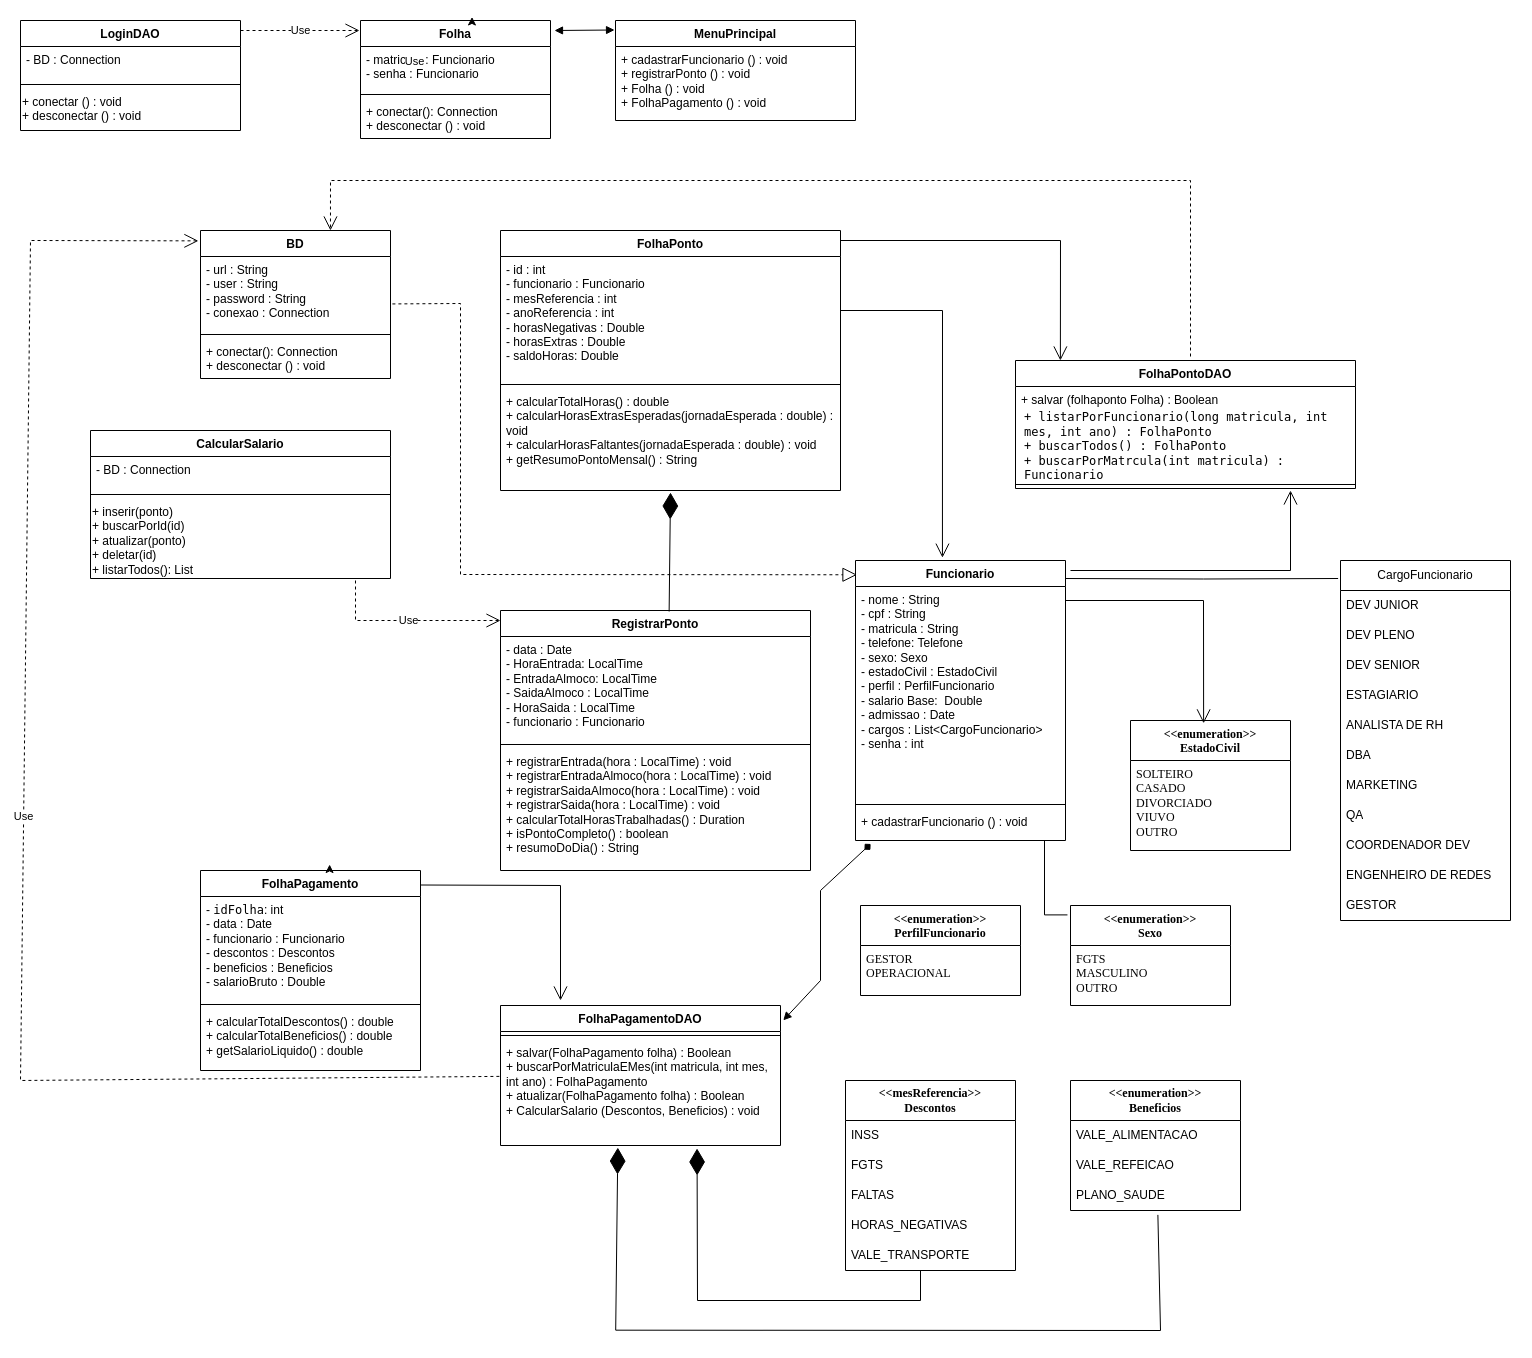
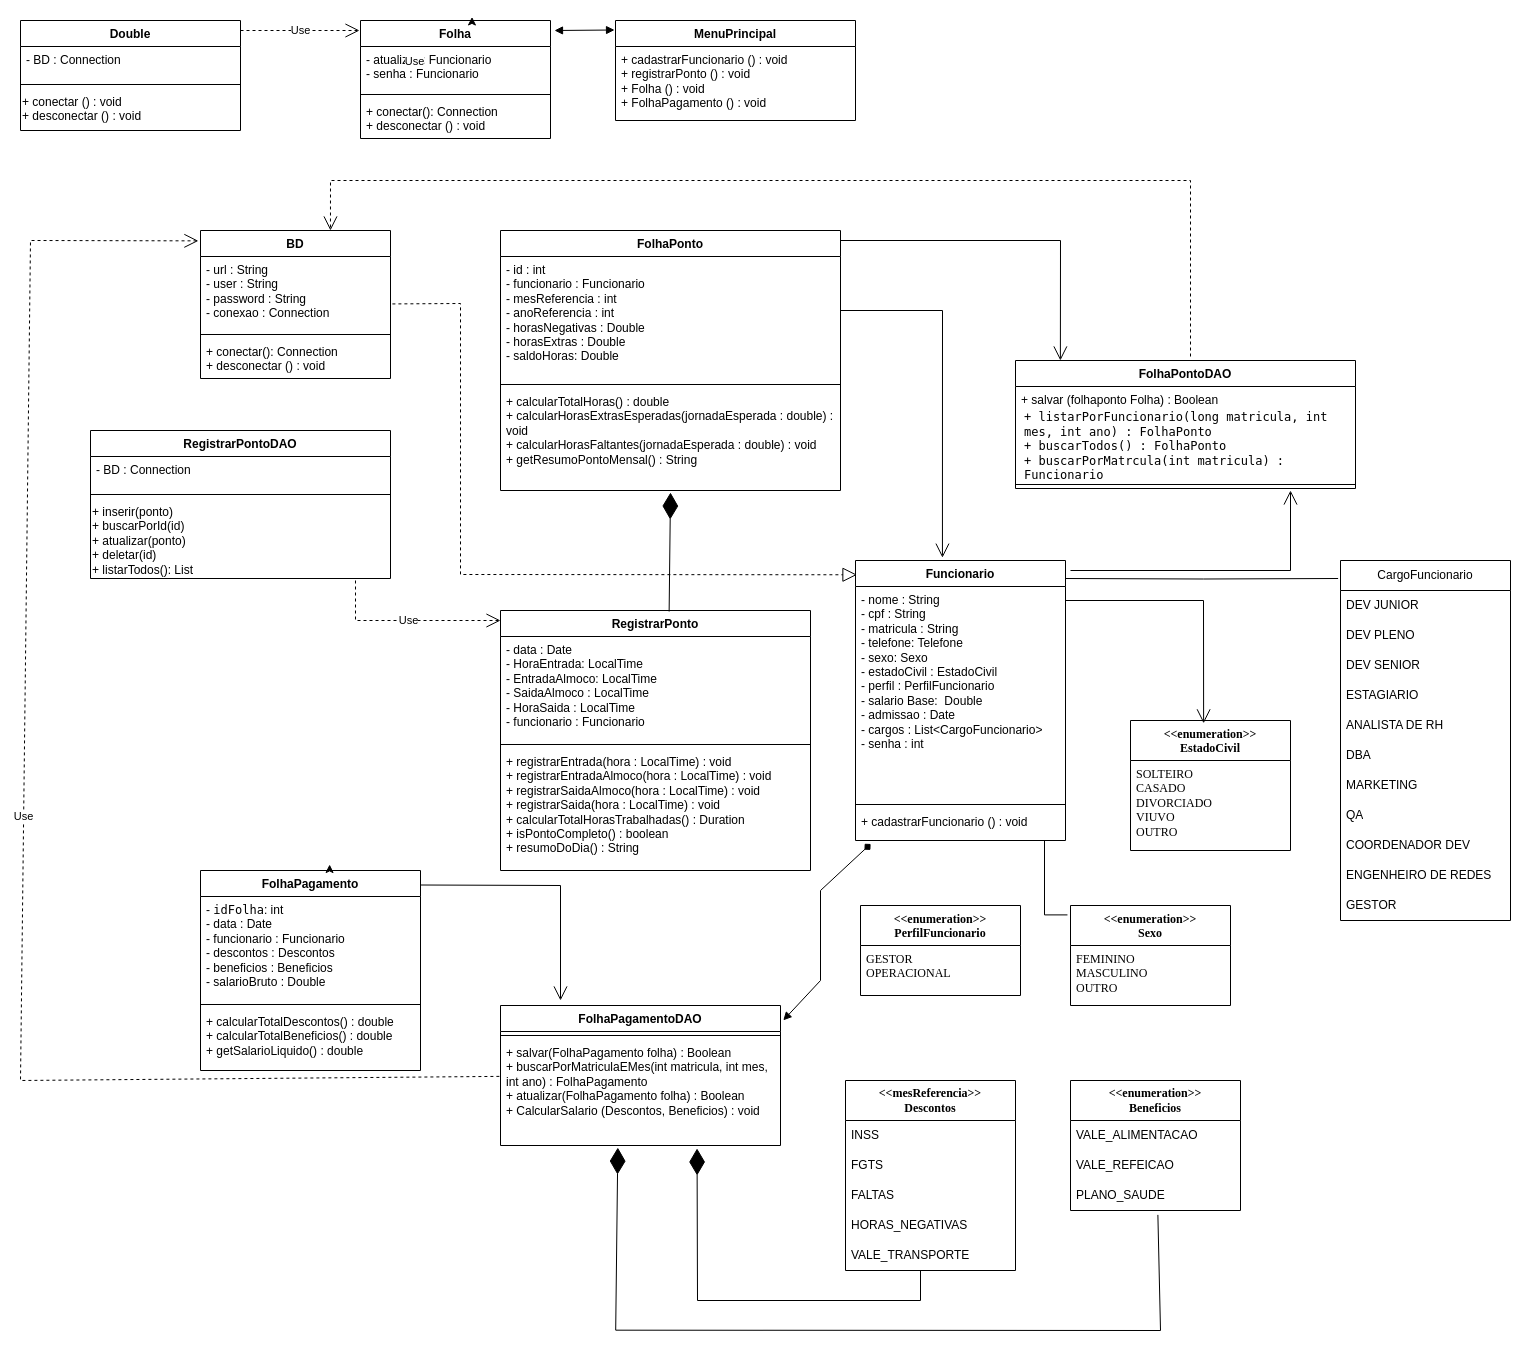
(131, 35) -> (131, 35)
(438, 68) -> (438, 68)
(241, 445) -> (241, 445)
(1107, 974) -> (1107, 974)
